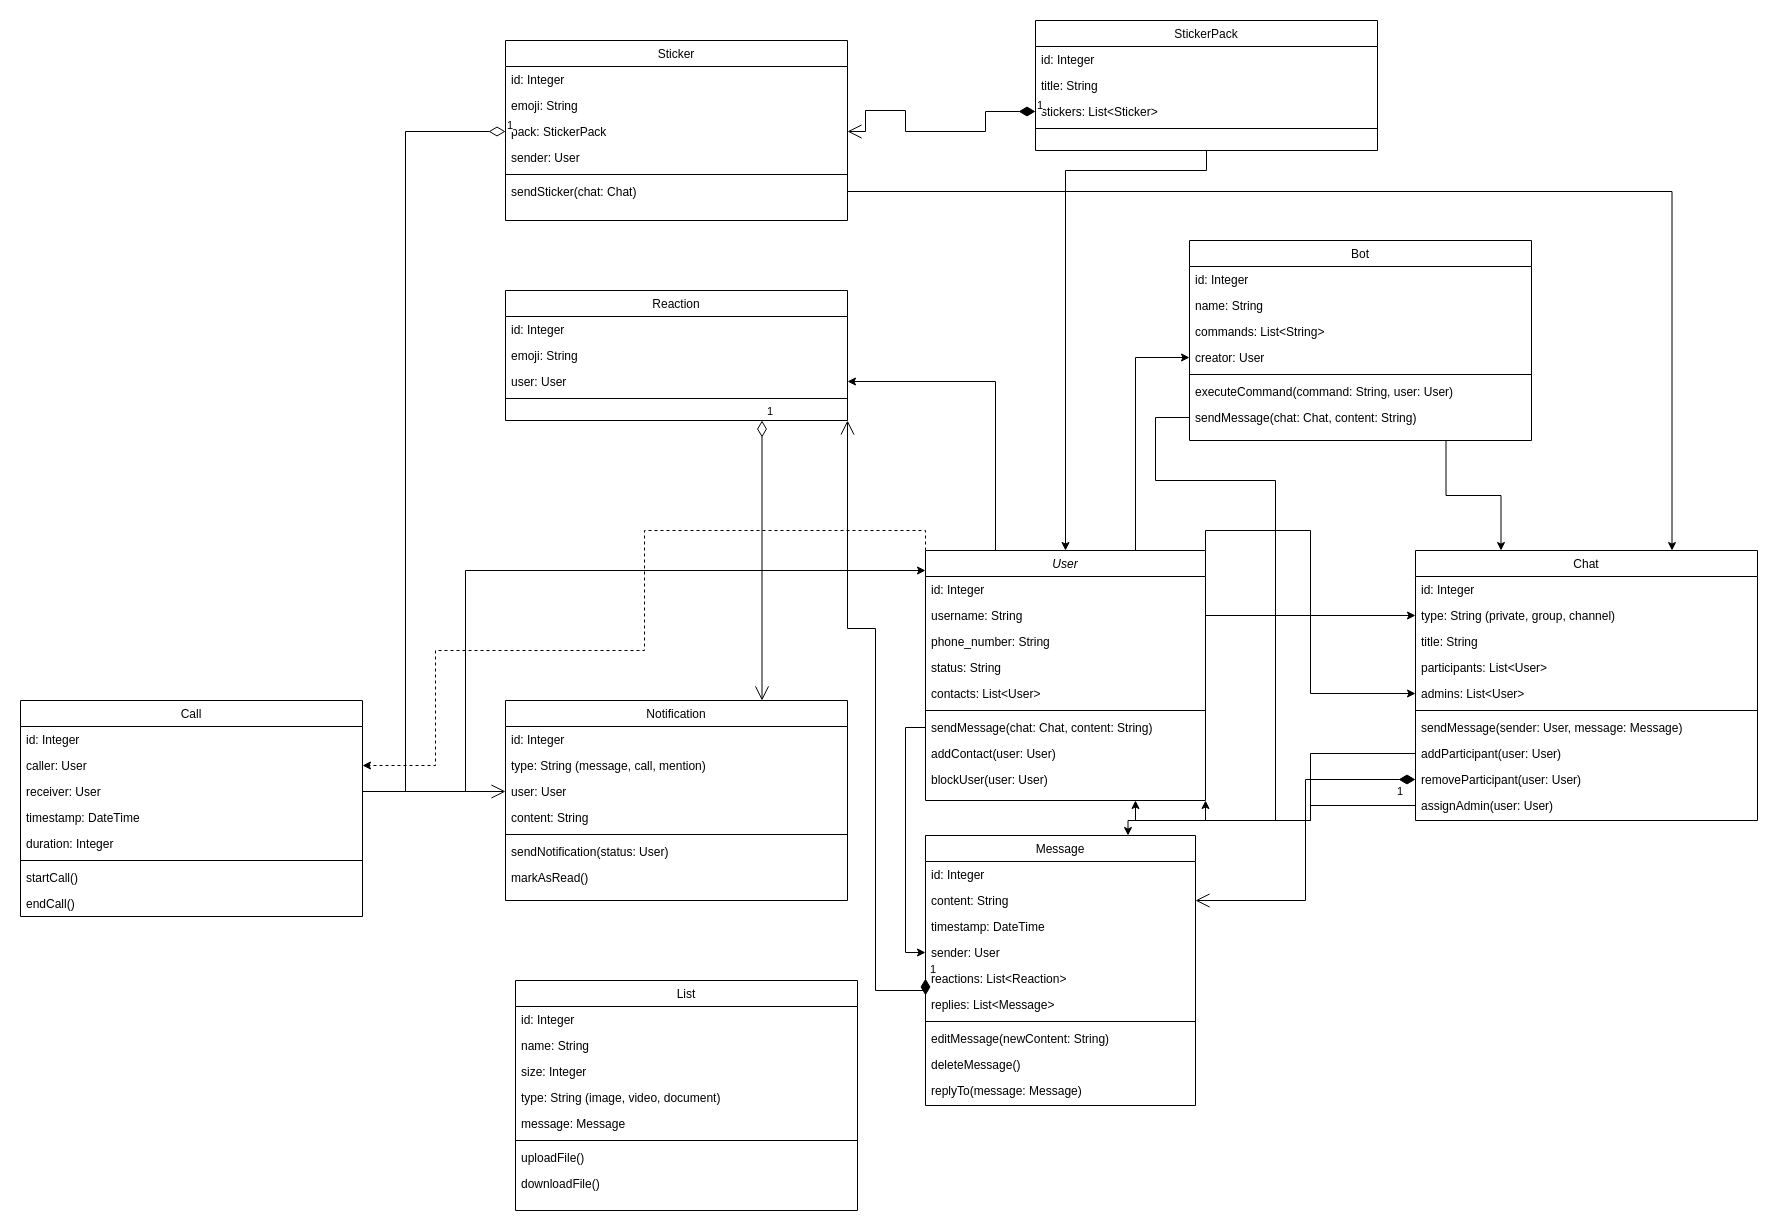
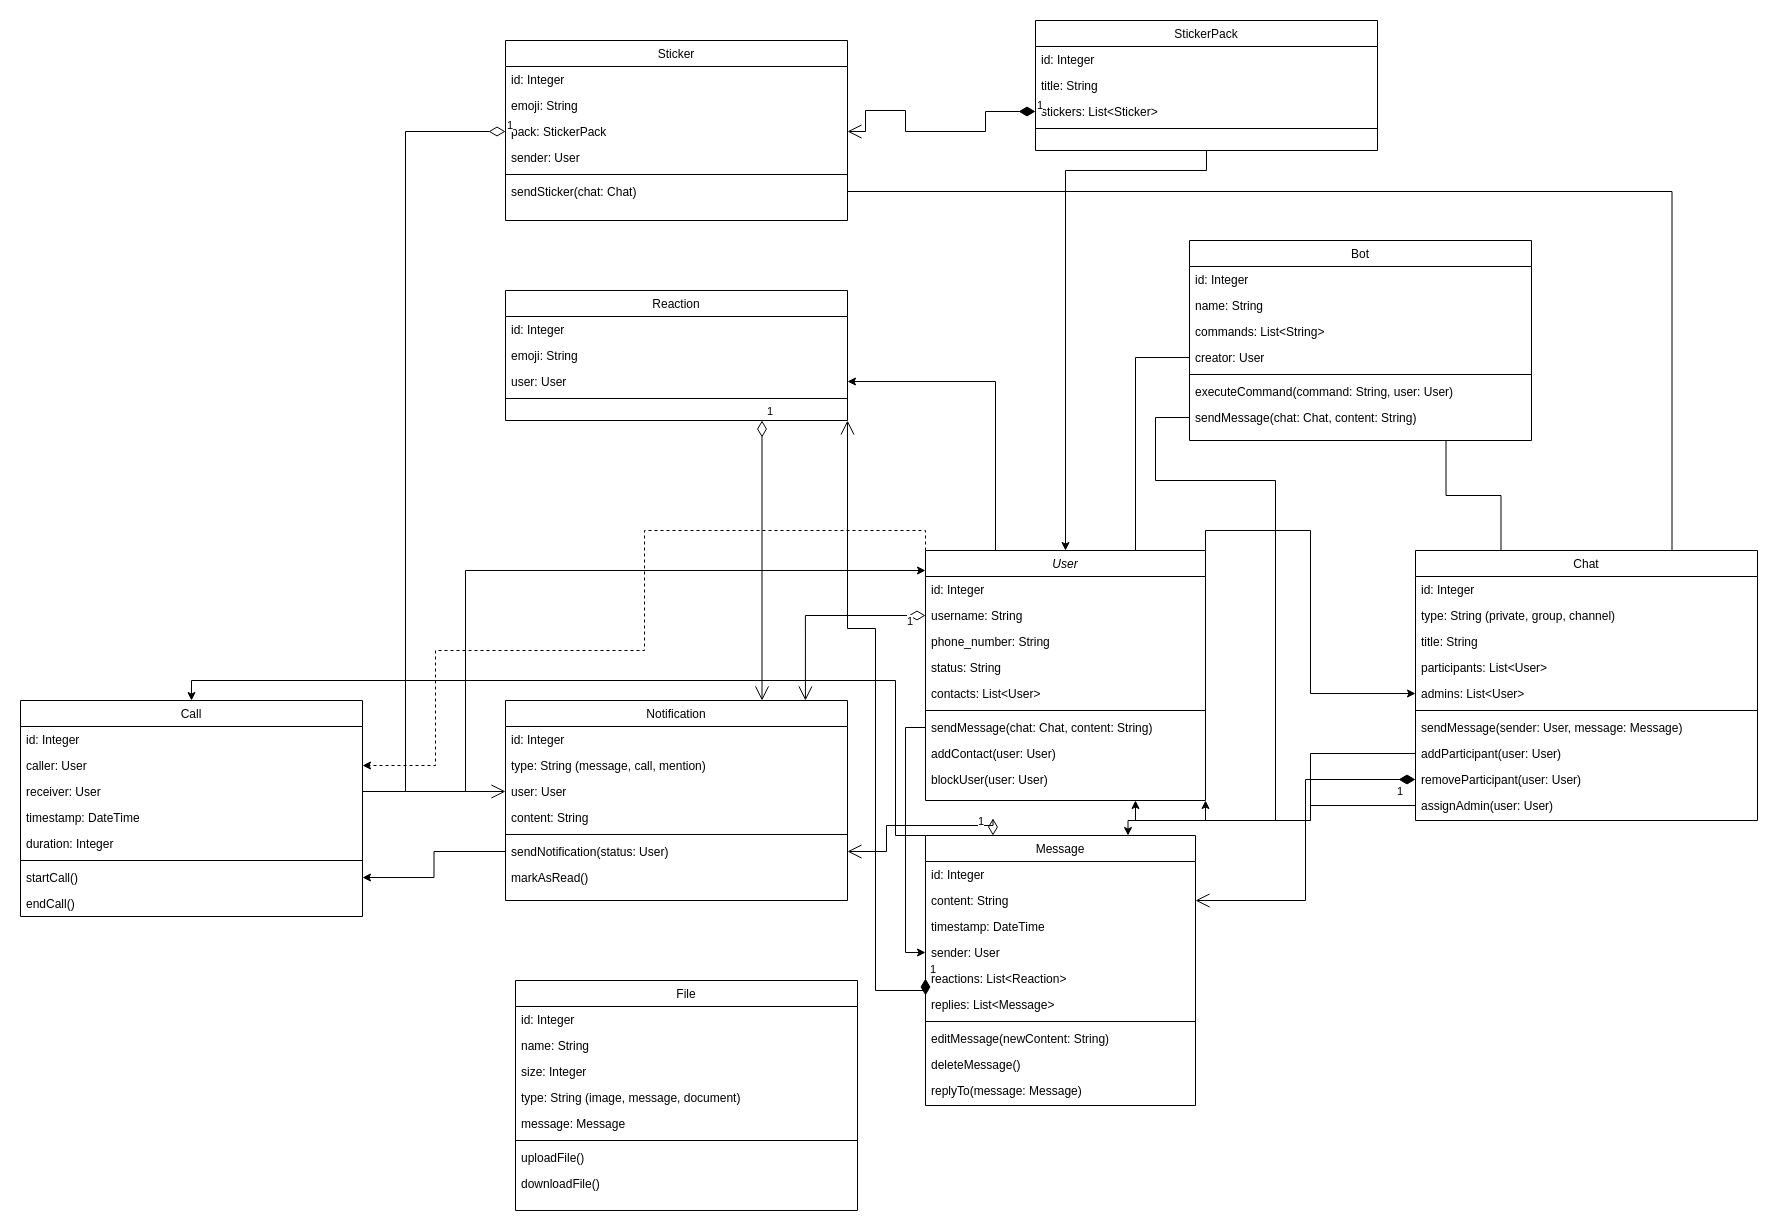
(1181, 358) -> (1183, 358)
(1501, 542) -> (1501, 544)
(1672, 542) -> (1672, 544)
none -> (816, 616)
(1308, 616) -> none
none -> (630, 681)
none -> (912, 826)
none -> (434, 863)
(686, 994) -> (686, 994)
(630, 1098) -> (638, 1098)
